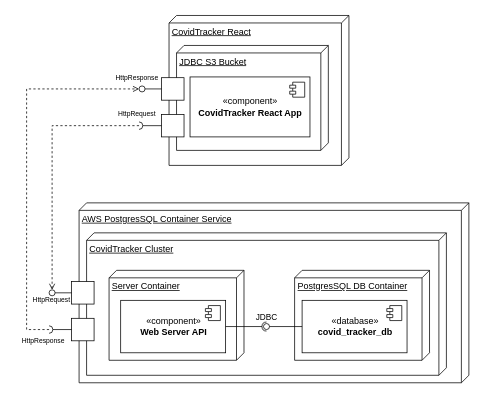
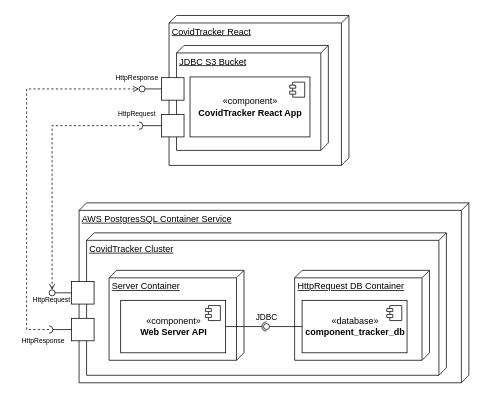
(355, 287) -> (355, 287)
(356, 327) -> (356, 327)
